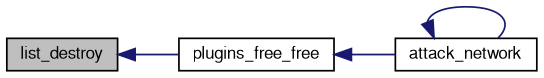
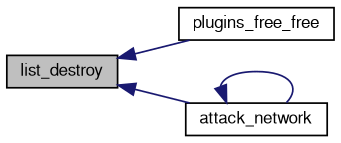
(373, 55) -> (162, 96)
